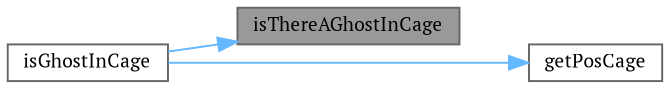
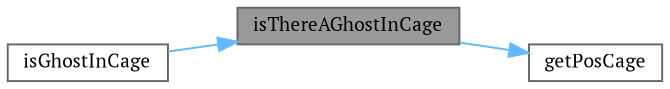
(339, 63) -> (484, 46)
